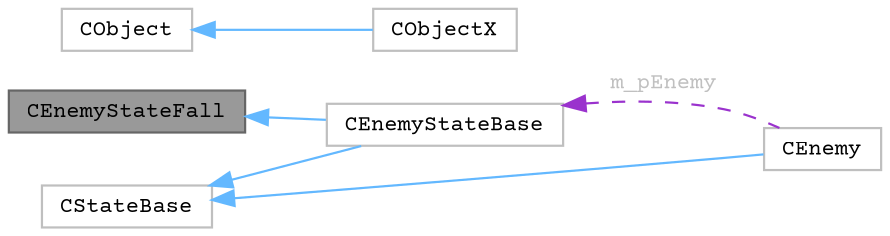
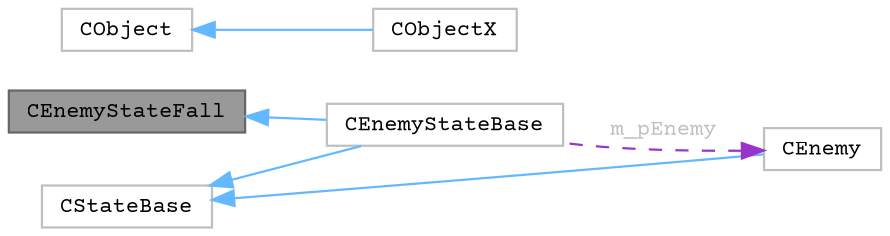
(684, 104) -> (652, 150)
